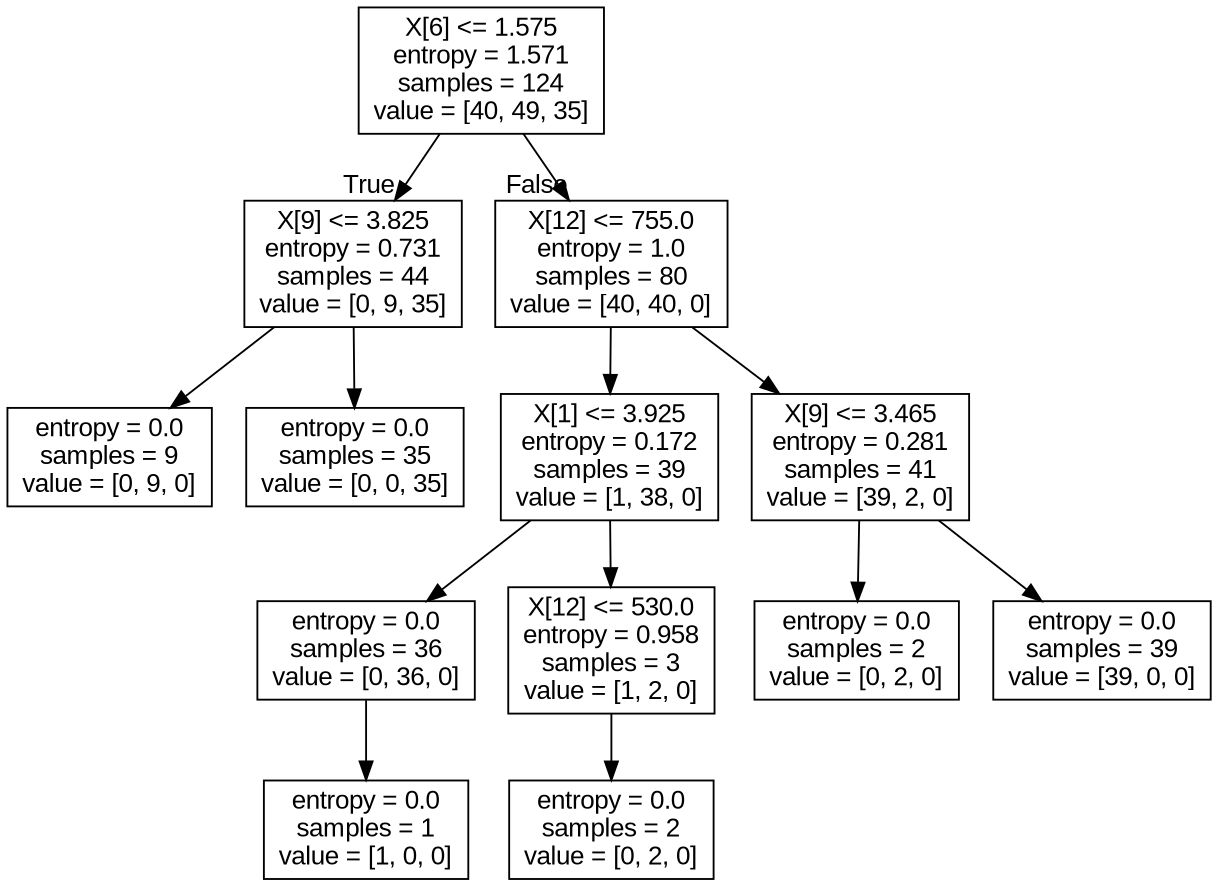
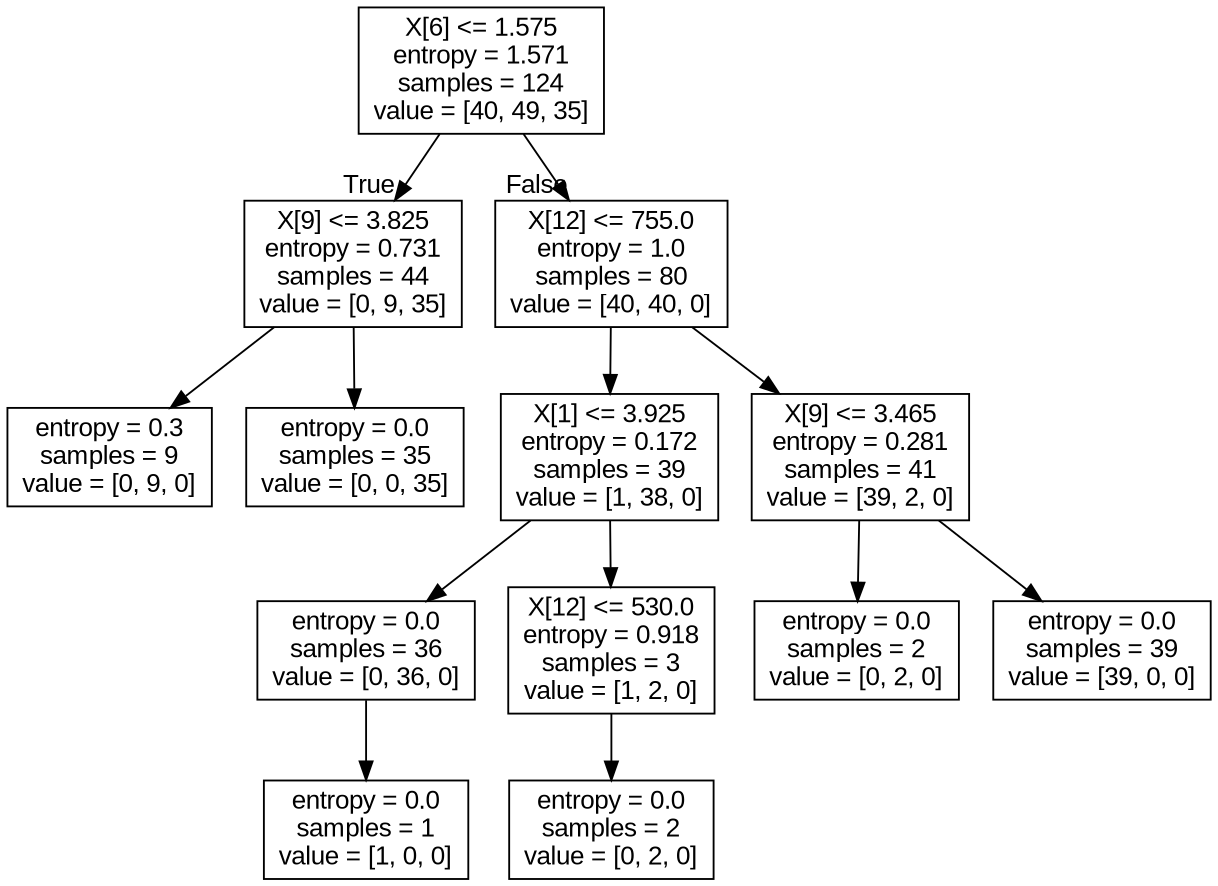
(110, 457) -> (110, 457)
(611, 650) -> (611, 650)
